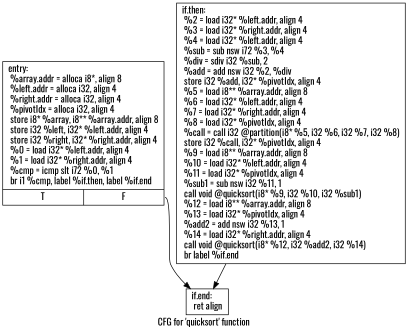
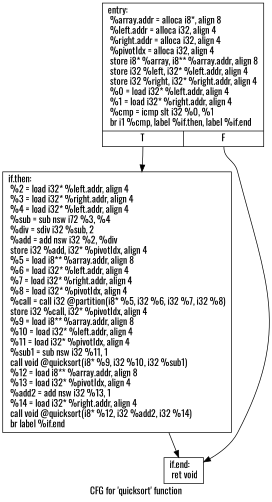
none -> (143, 156)
(61, 171) -> (161, 113)
(207, 307) -> (184, 475)
